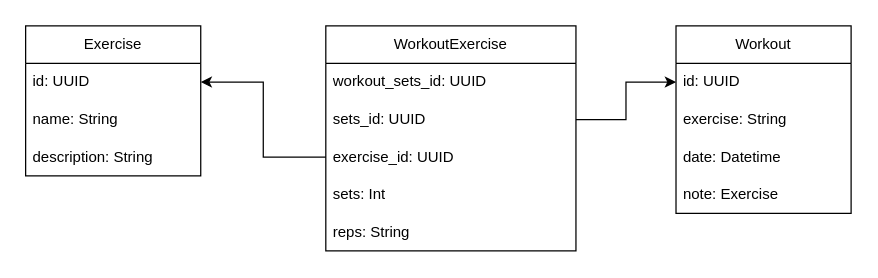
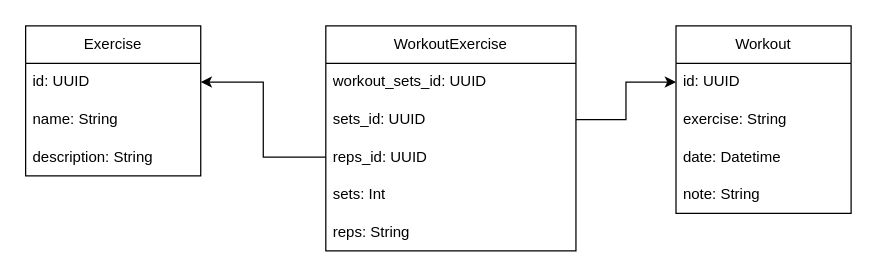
(397, 157) -> (382, 157)
(736, 194) -> (728, 194)
